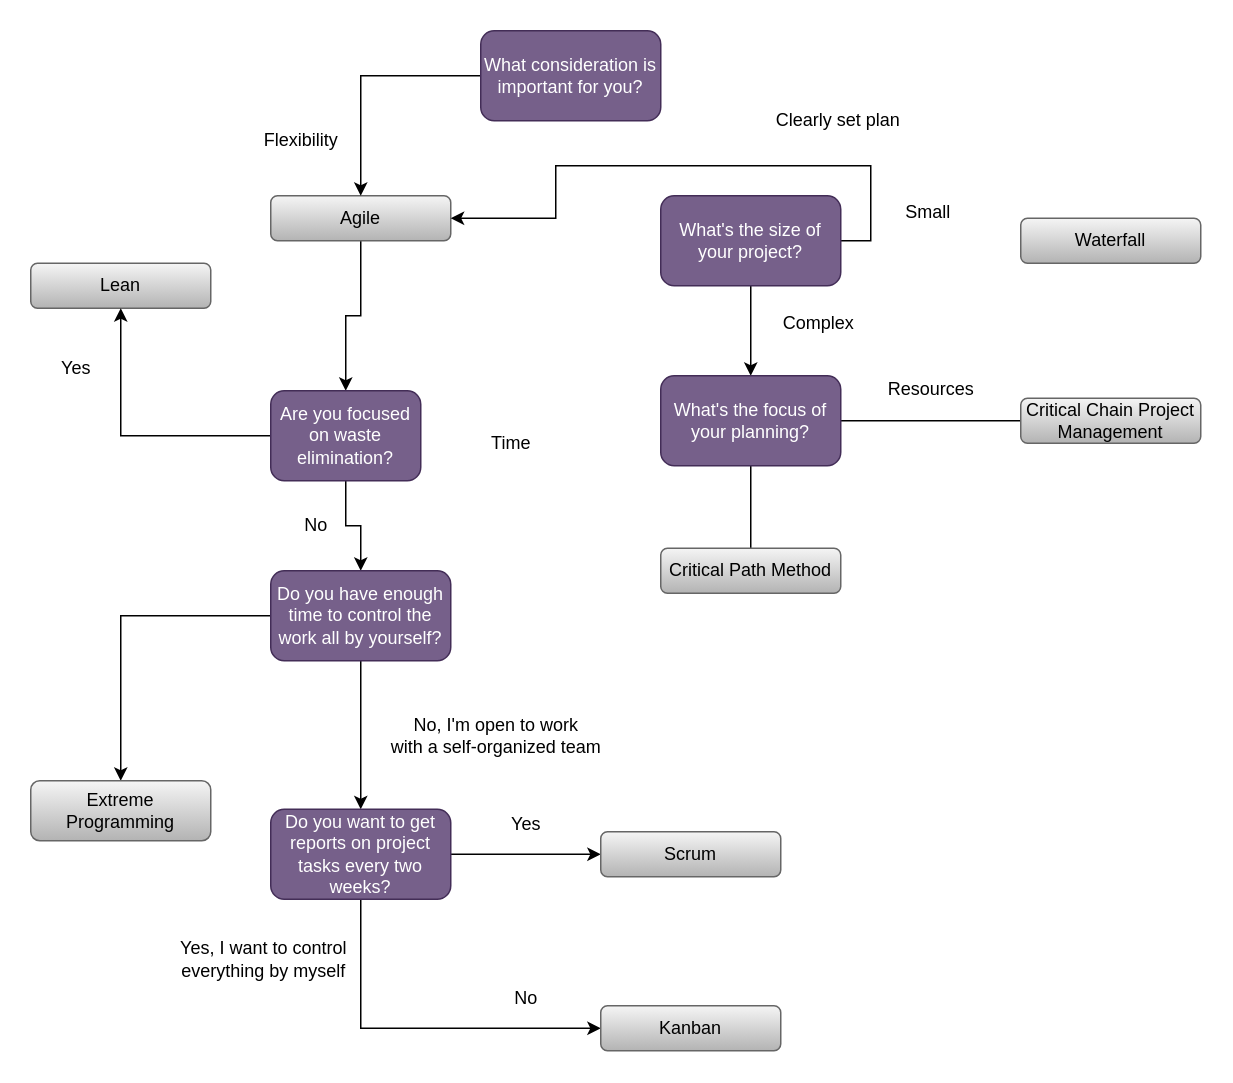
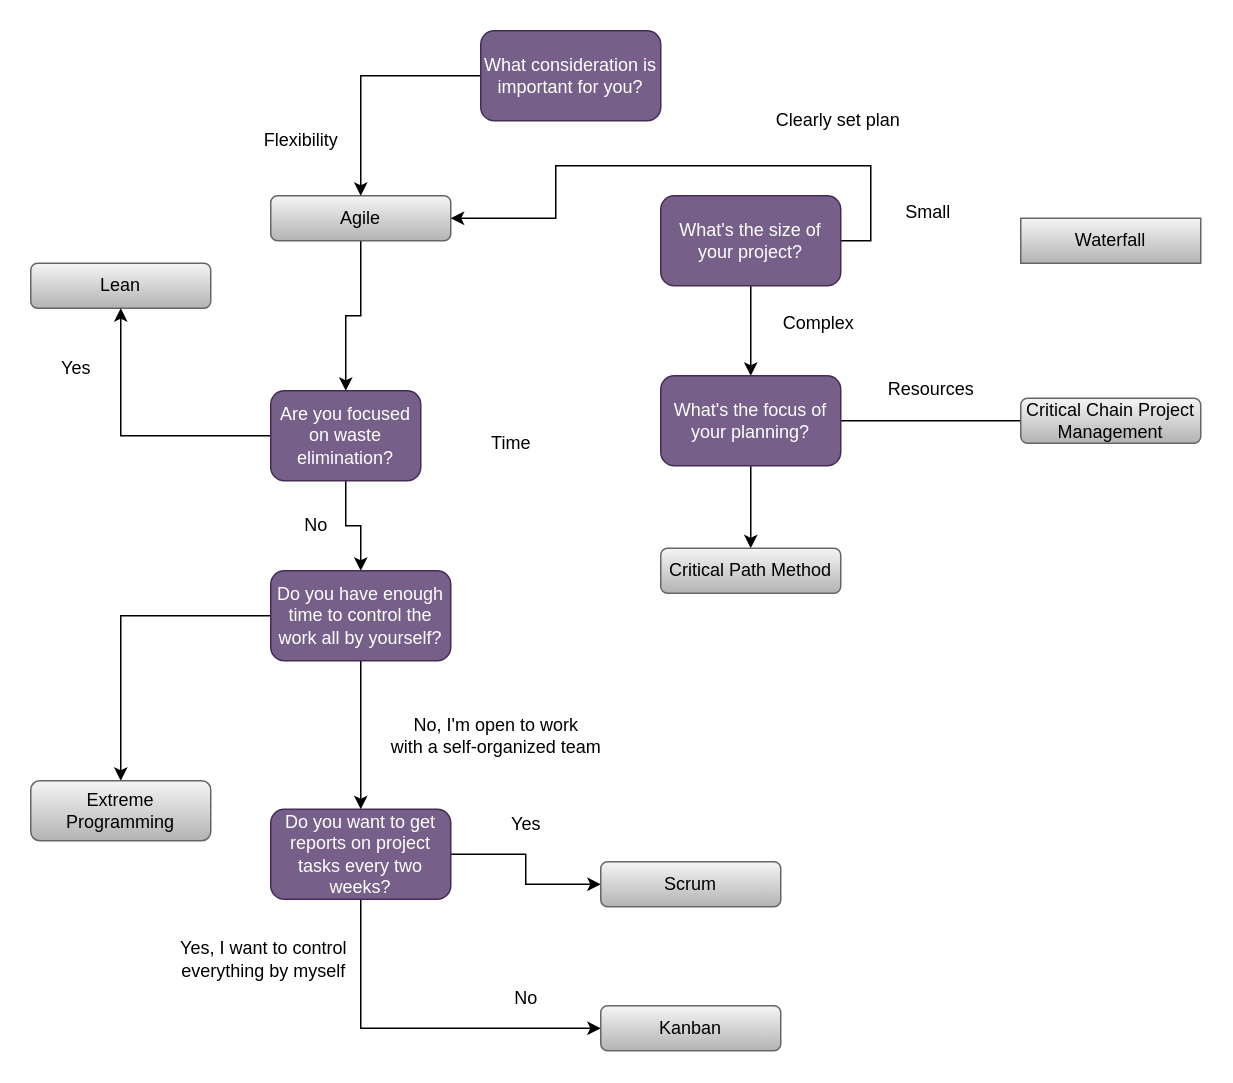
(1111, 241) -> (1111, 241)
(751, 541) -> (751, 537)
(691, 854) -> (691, 884)
